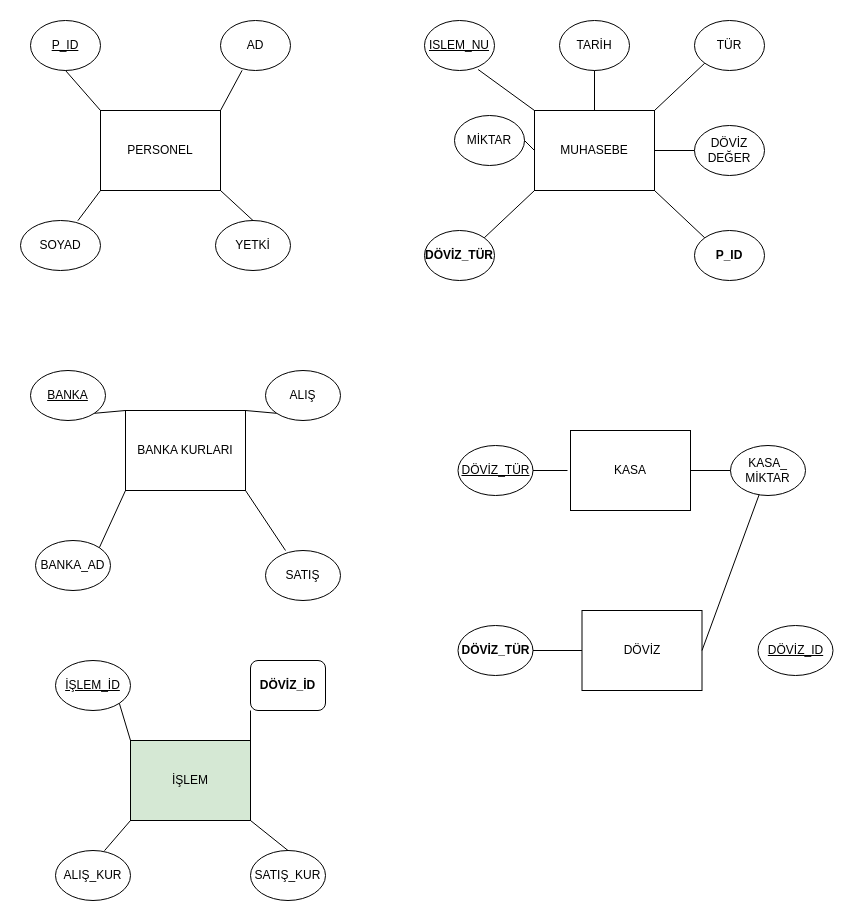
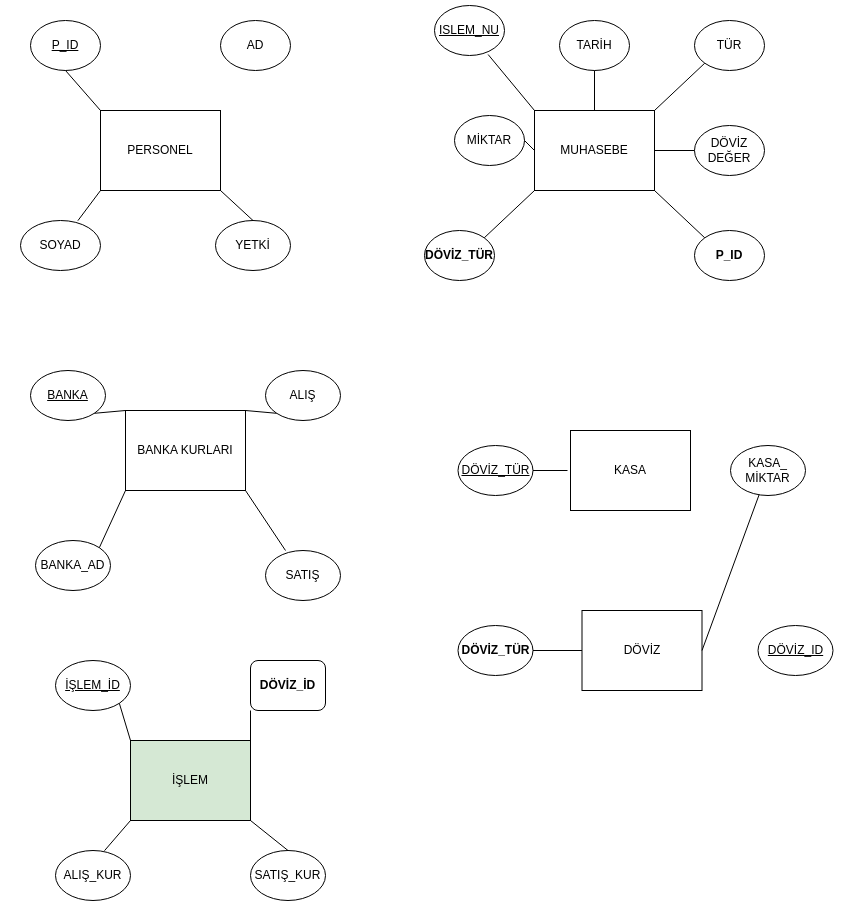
(460, 46) -> (470, 31)
(231, 91) -> none
(711, 471) -> none
